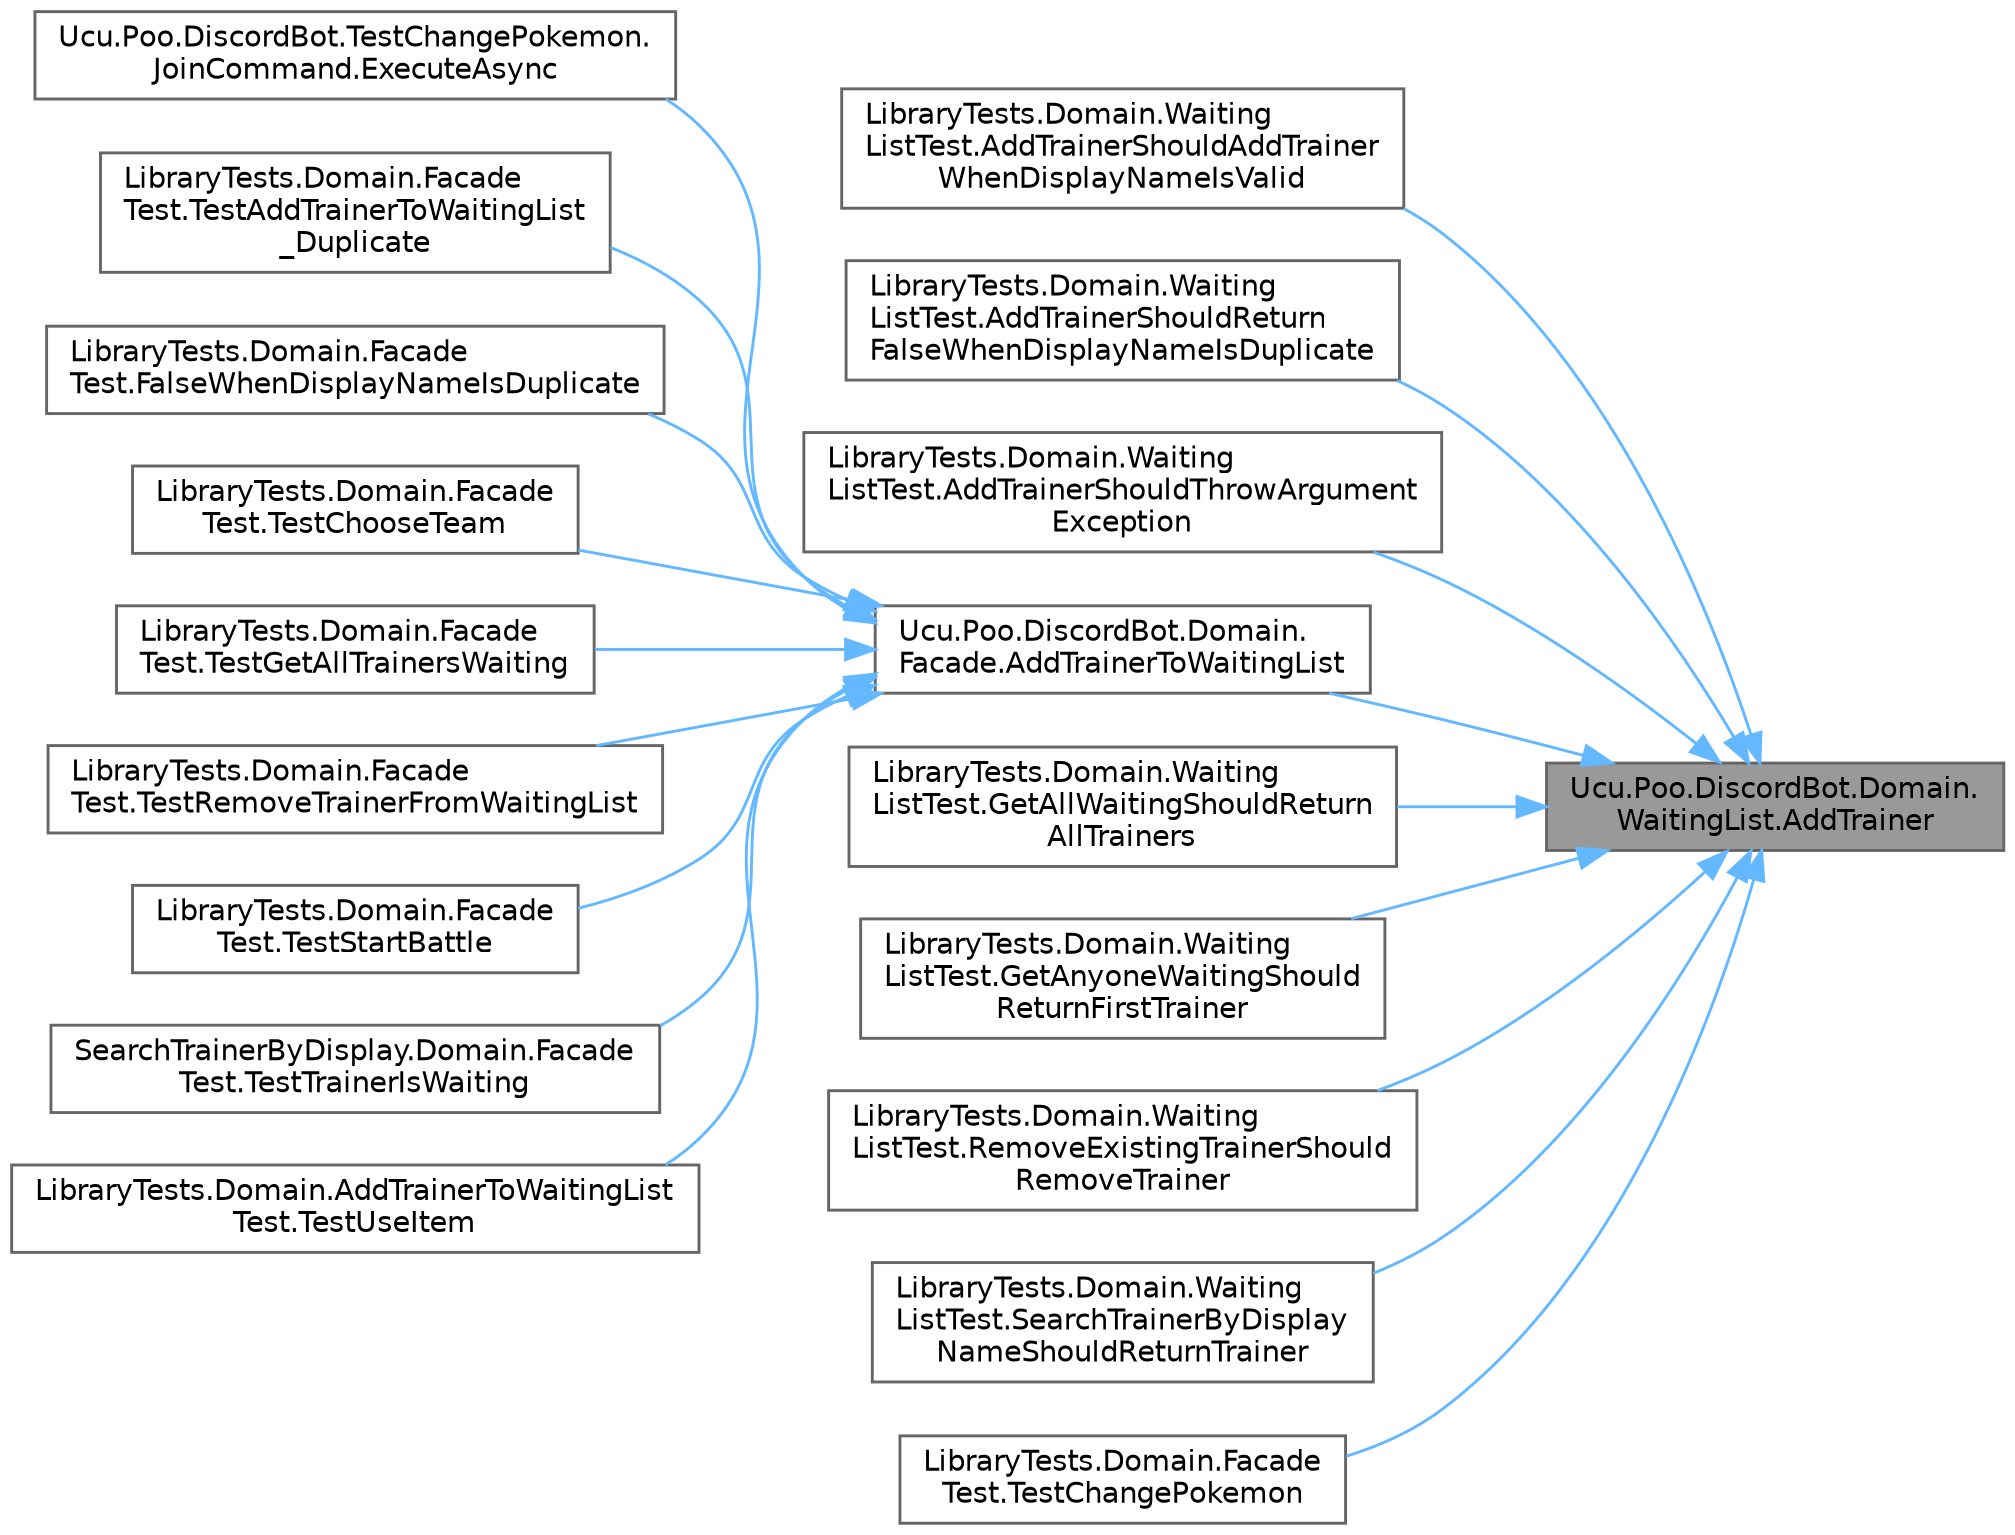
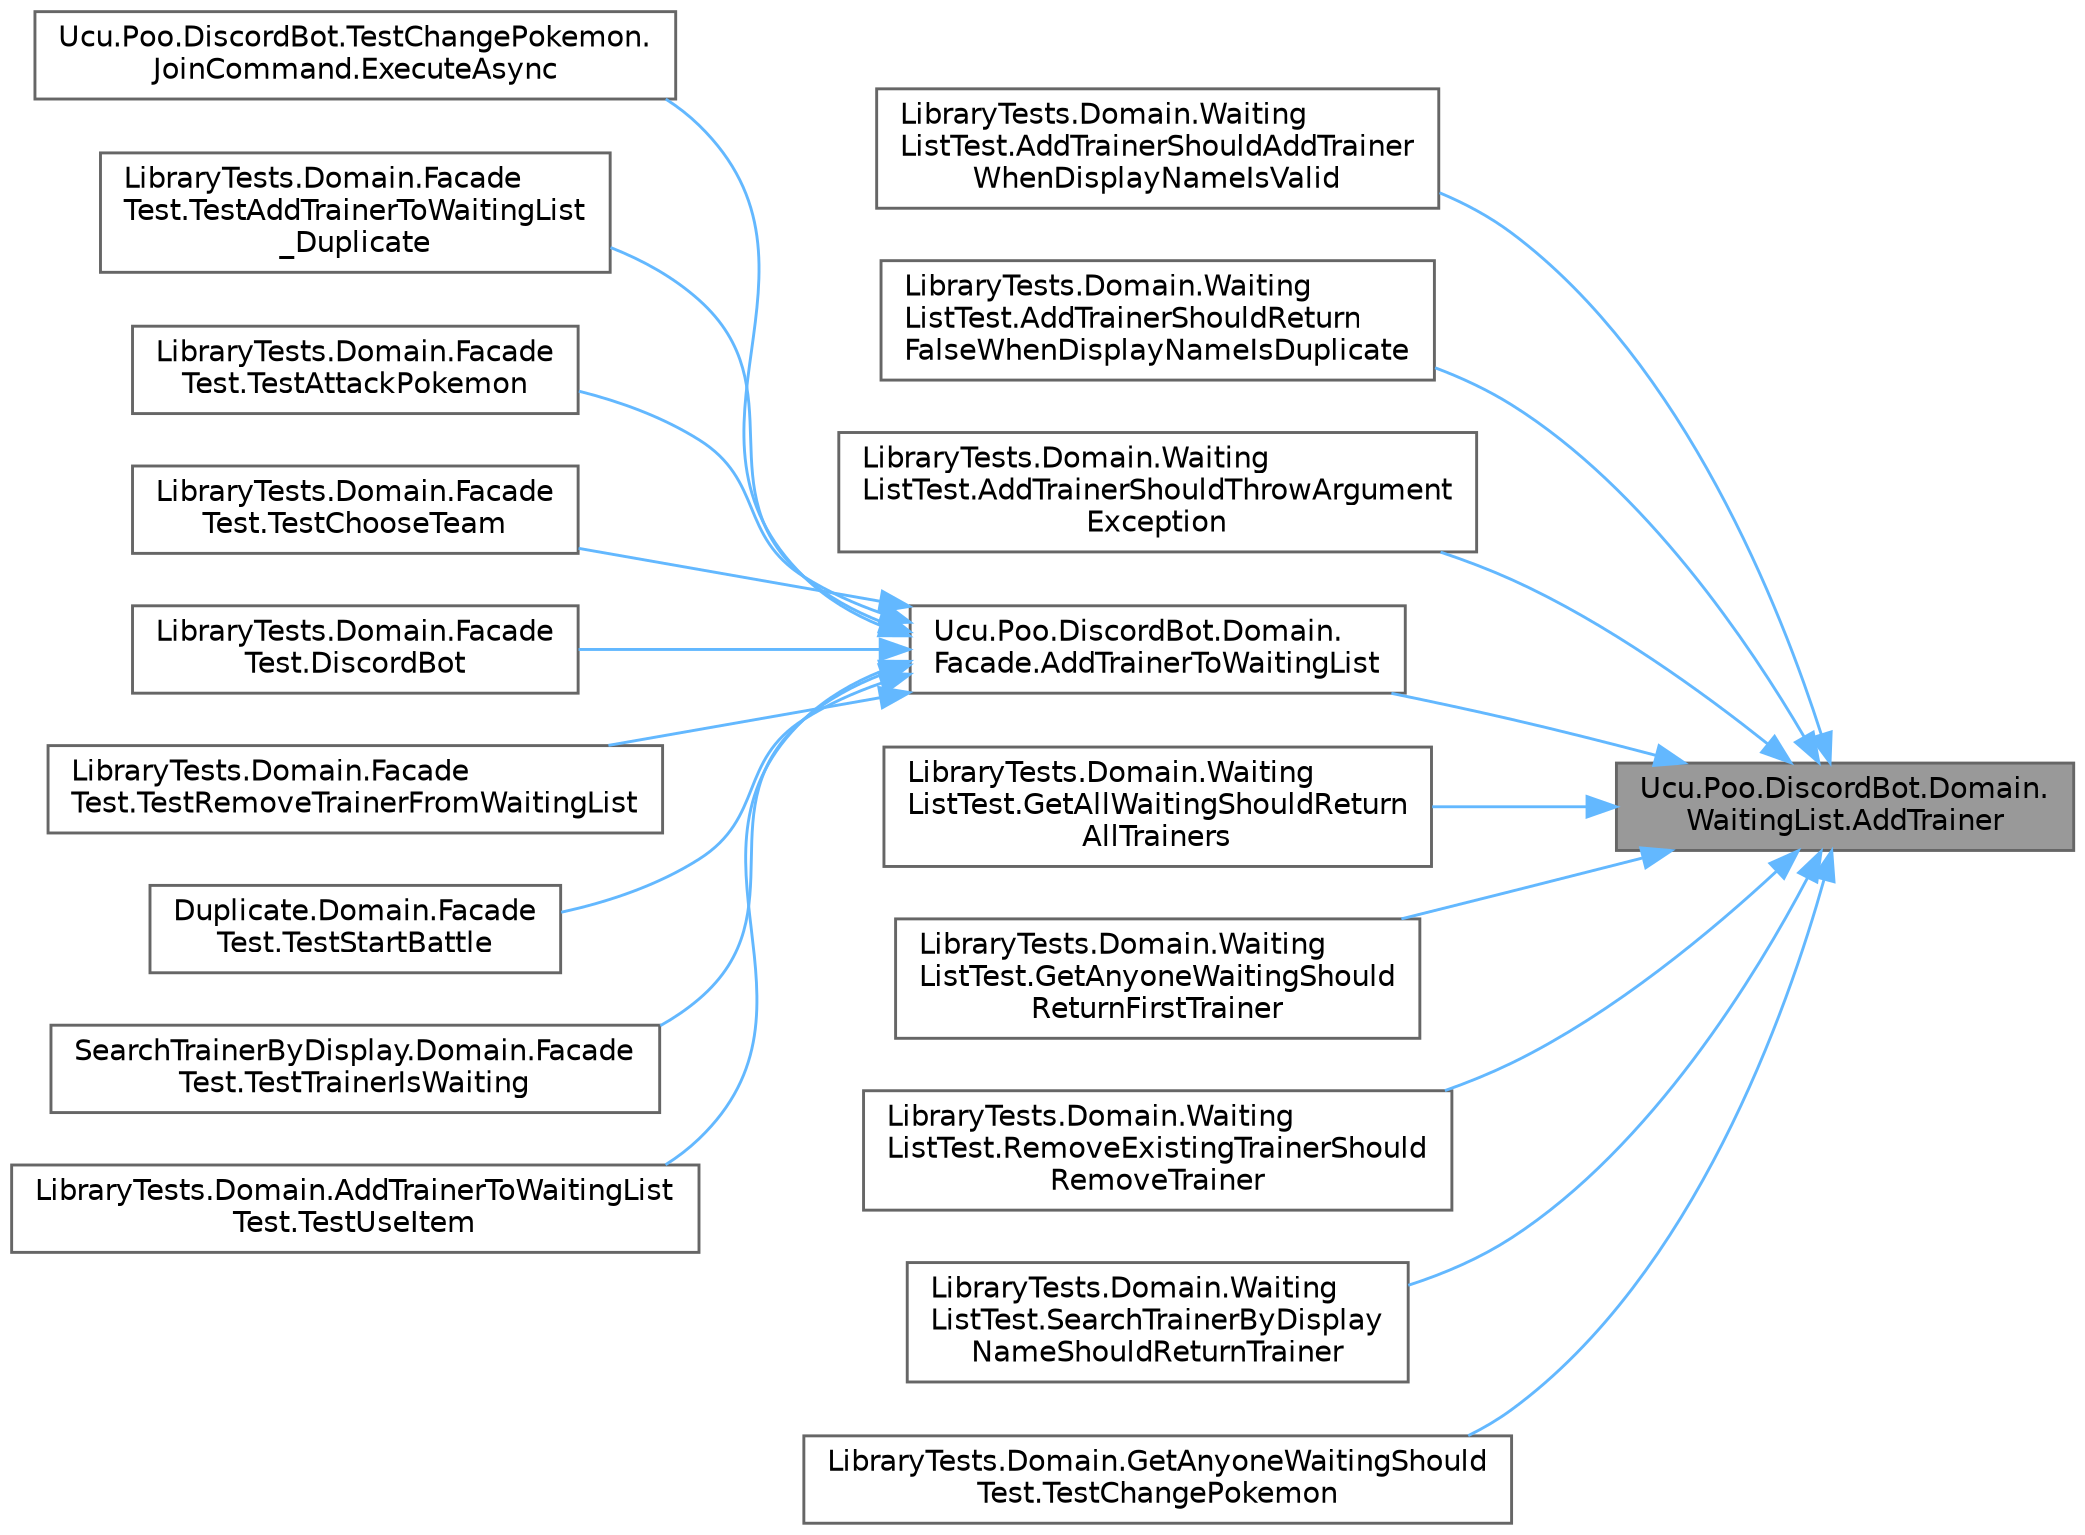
(355, 370) -> (355, 370)
(355, 649) -> (355, 649)
(355, 929) -> (355, 929)
(1123, 1480) -> (1158, 1480)
